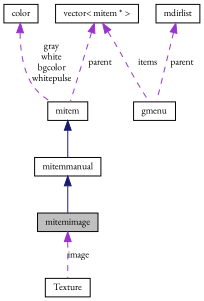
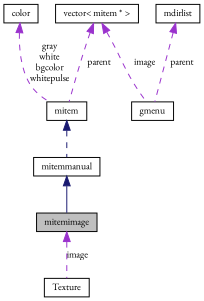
(148, 62) -> (145, 62)
(68, 144) -> (67, 144)
